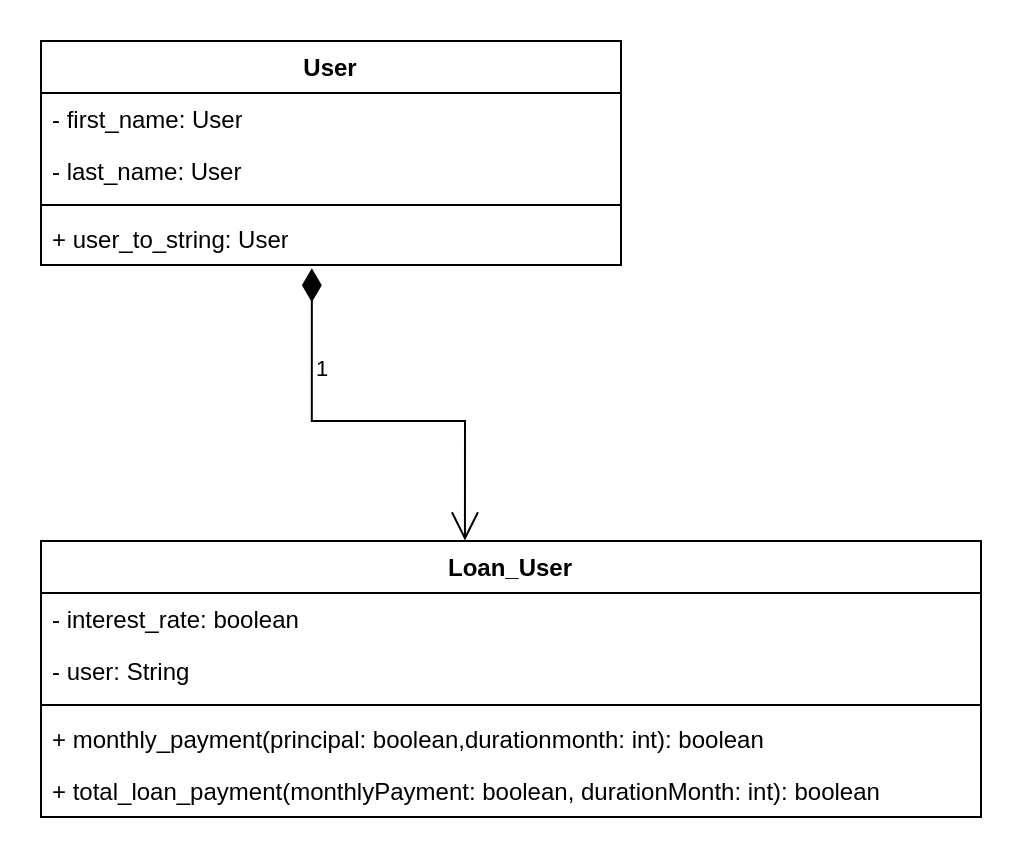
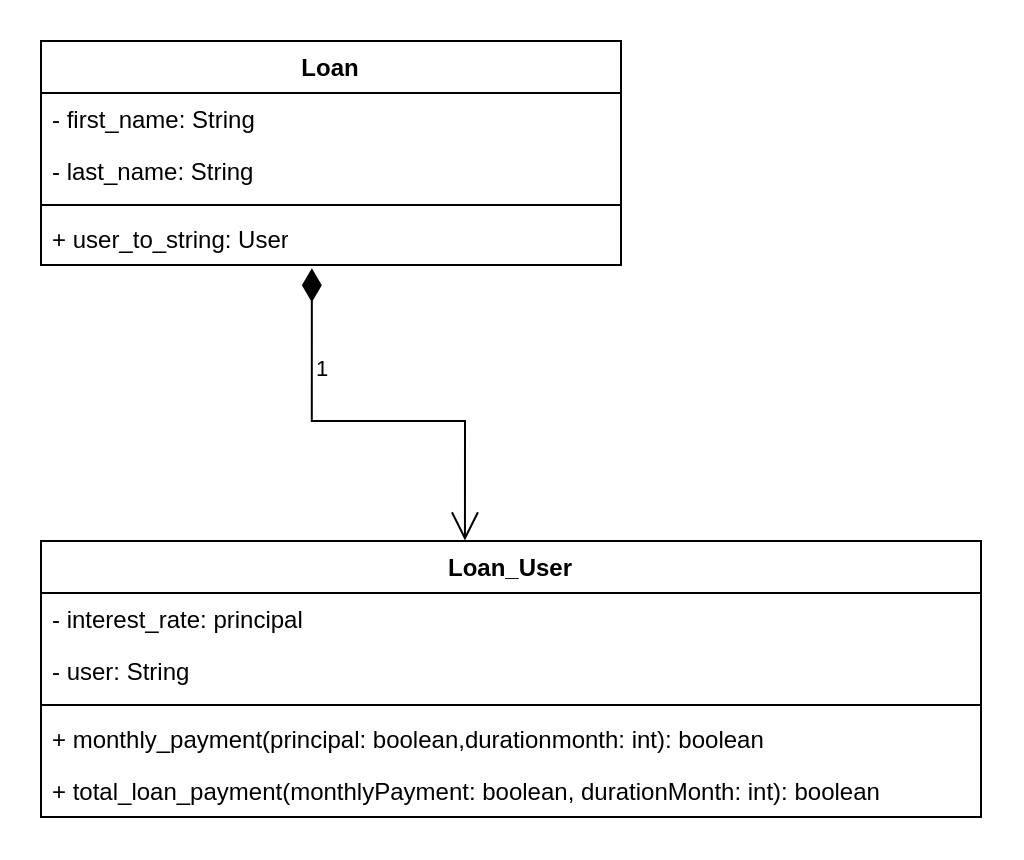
(331, 69) -> (331, 69)
(161, 121) -> (172, 121)
(155, 173) -> (165, 173)
(199, 621) -> (206, 621)
